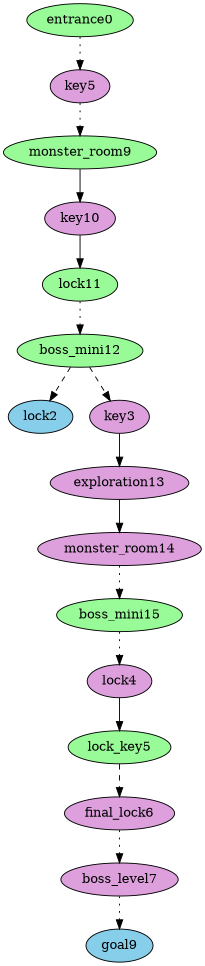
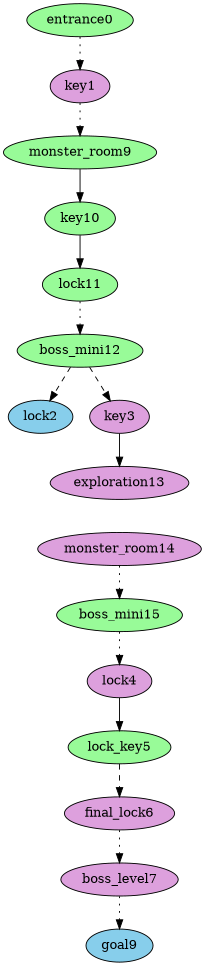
(80, 86) -> (80, 86)
(80, 218) -> (80, 218)
(120, 511) -> none
